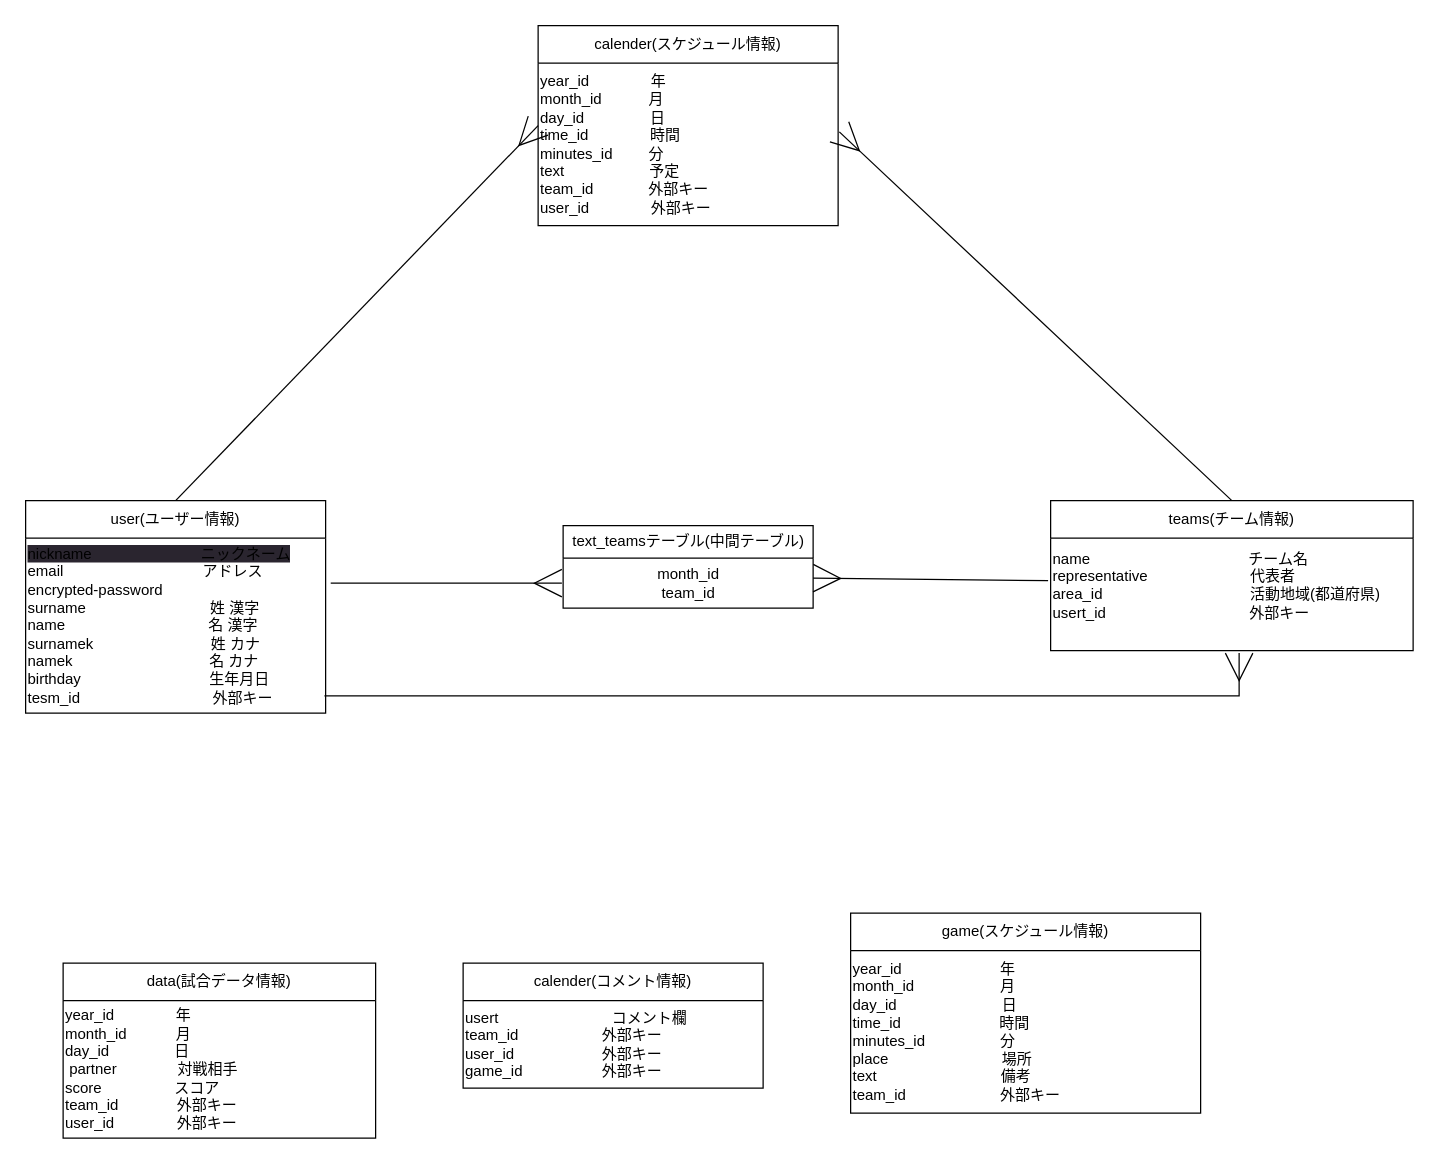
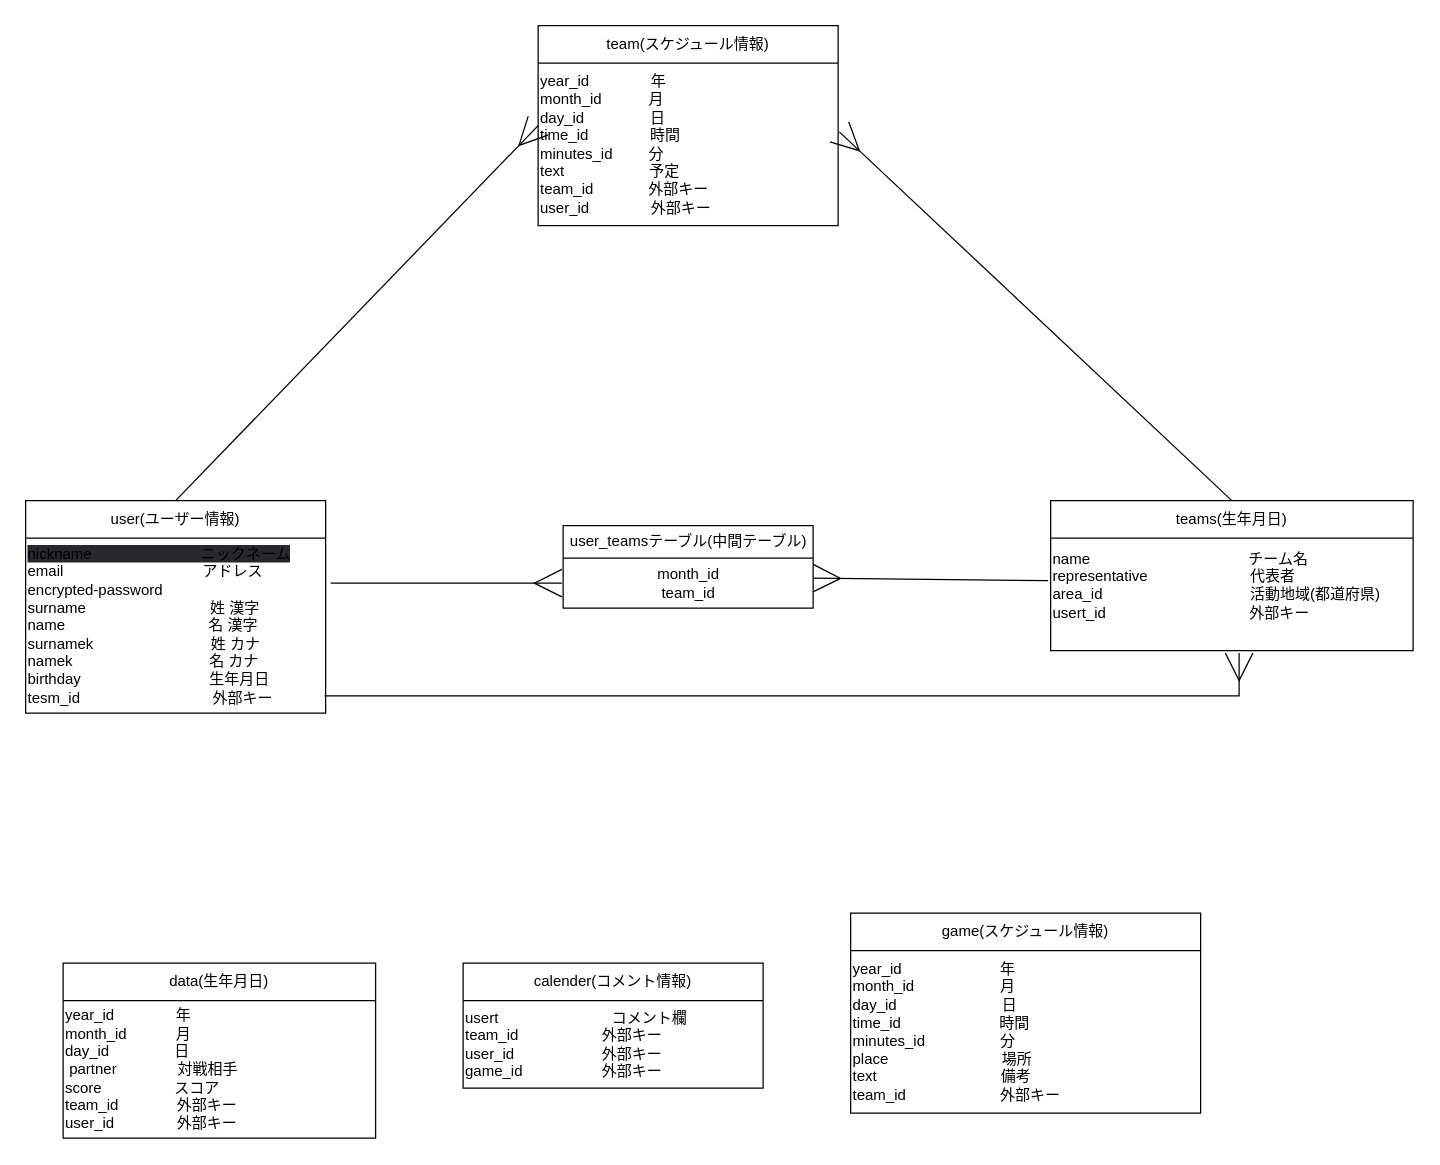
(688, 44) -> (688, 44)
(1232, 519) -> (1232, 519)
(689, 542) -> (689, 542)
(219, 982) -> (219, 982)
